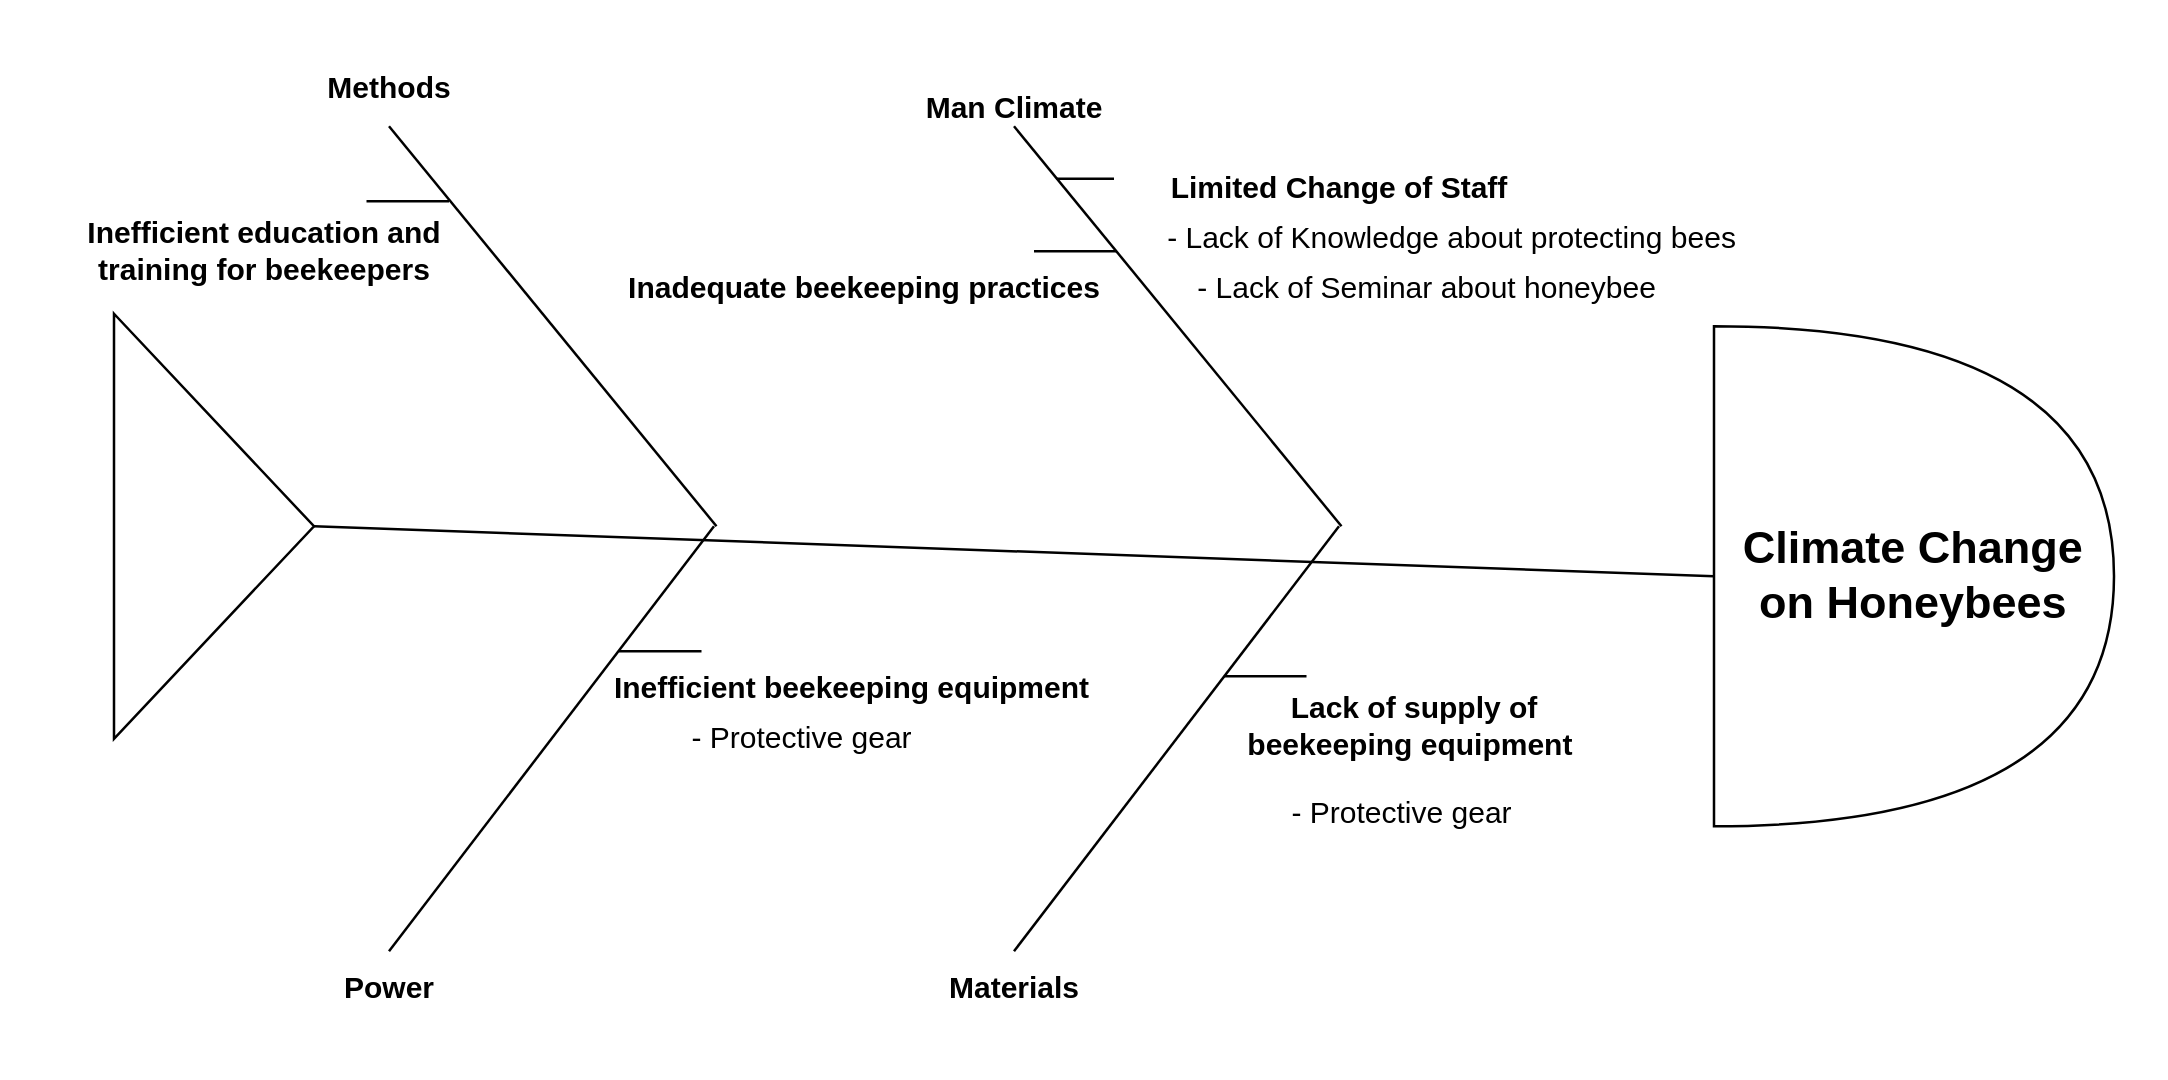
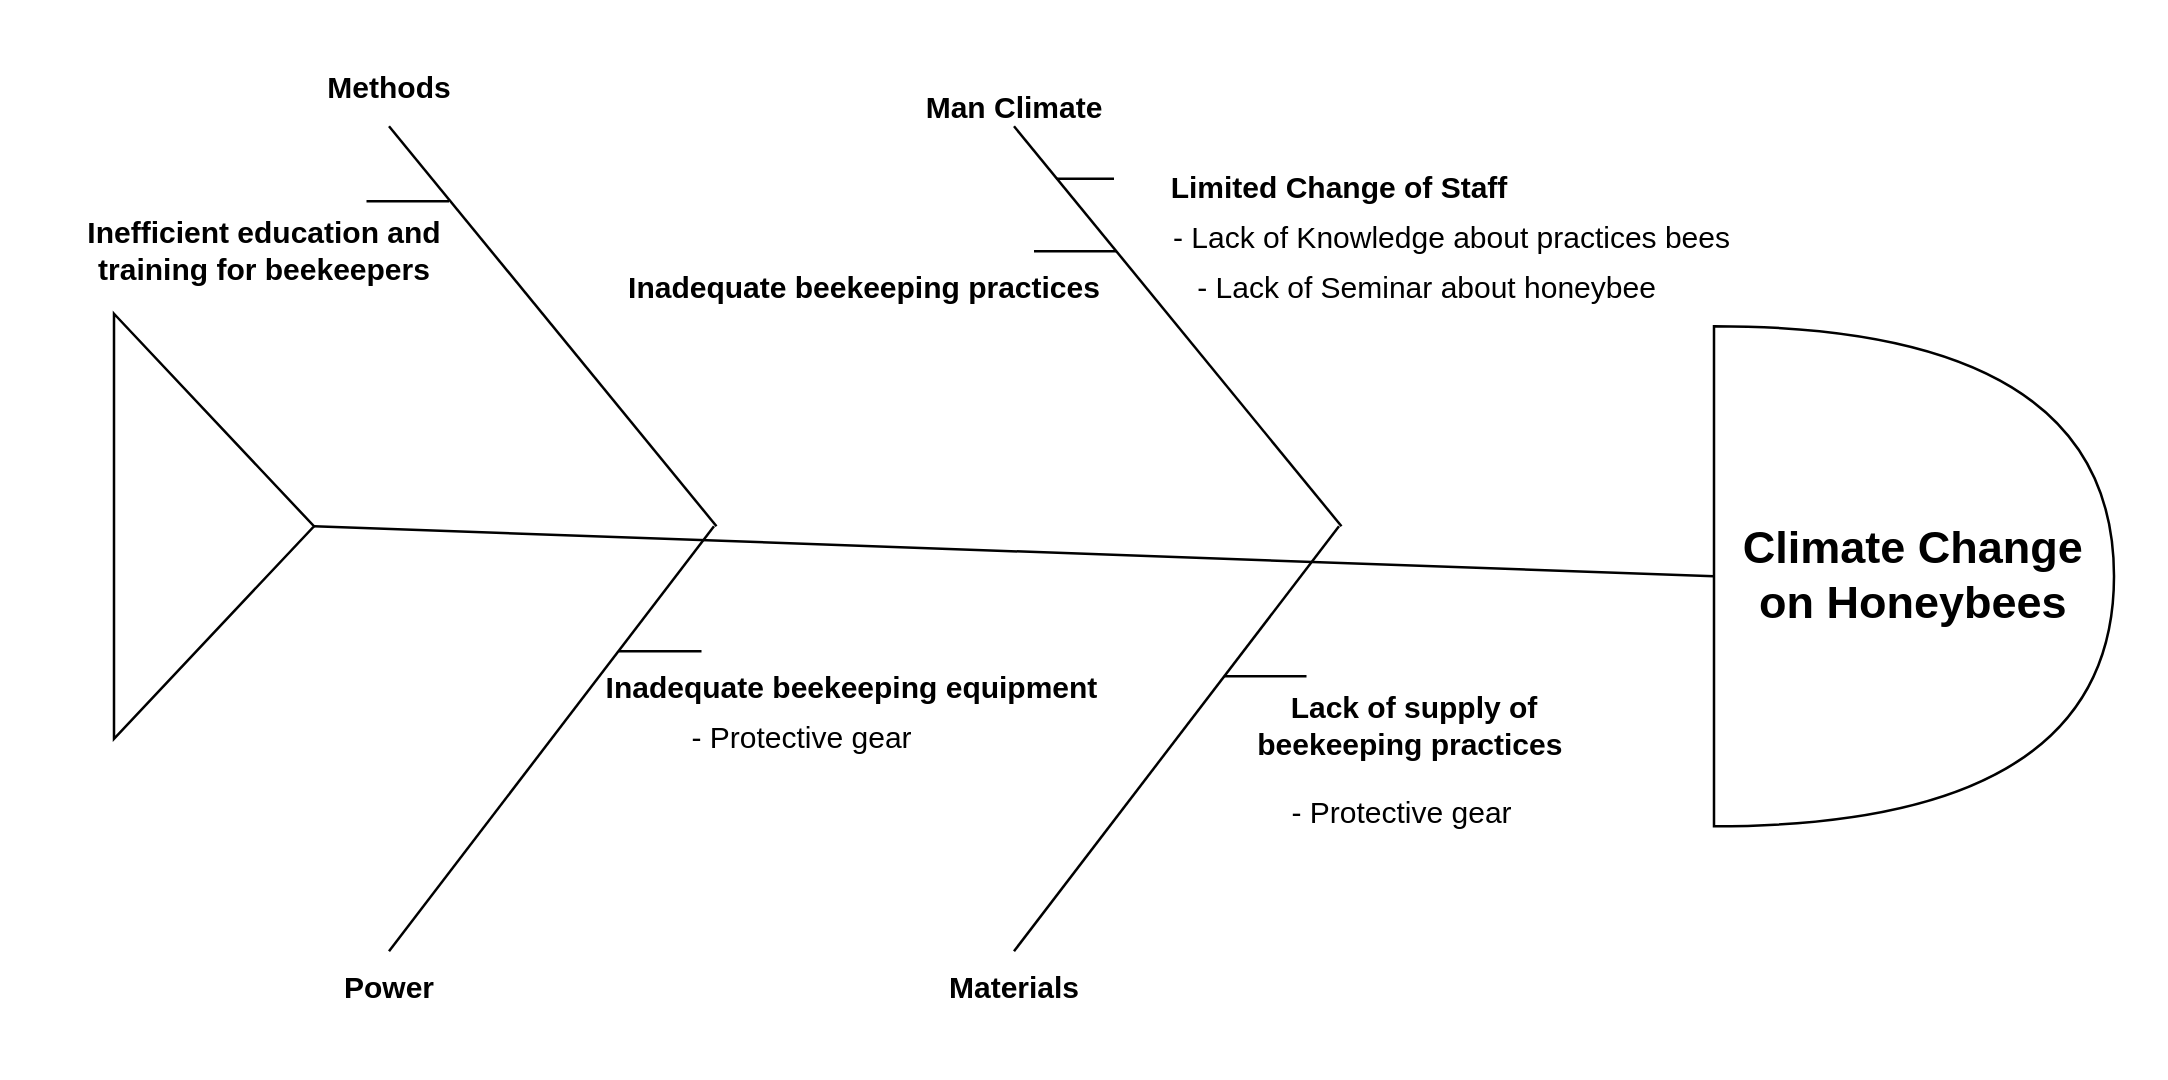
(1453, 239) -> (1453, 239)
(853, 689) -> (853, 689)
(1415, 726) -> (1415, 726)
